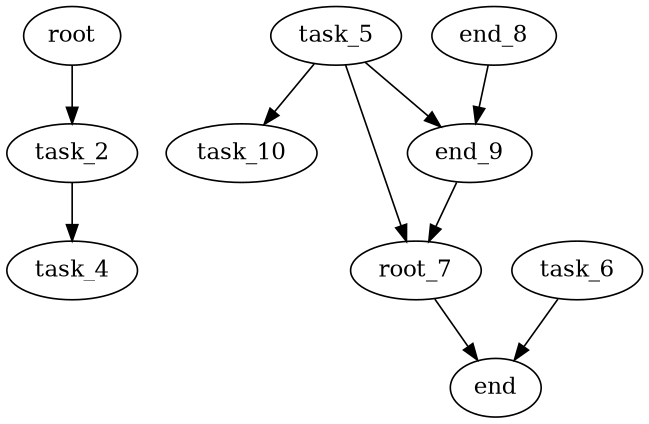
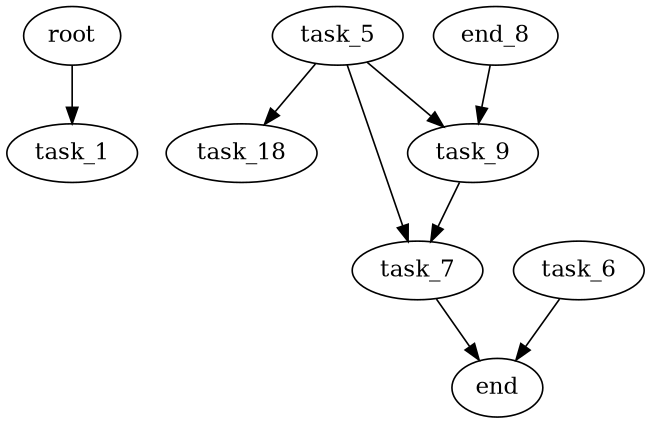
(72, 153) -> (72, 153)
(242, 153) -> (242, 153)
(470, 153) -> (473, 153)
(72, 270) -> none
(416, 270) -> (418, 270)
